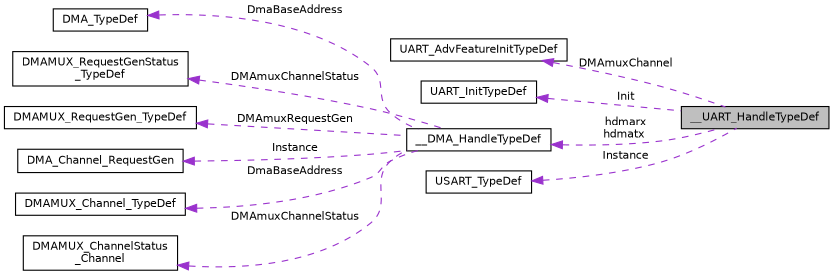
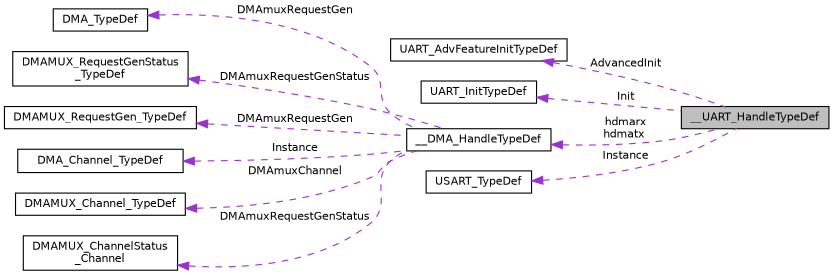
(294, 11) -> (294, 11)
(624, 64) -> (624, 64)
(294, 77) -> (294, 77)
(100, 161) -> (100, 161)
(294, 171) -> (294, 171)
(294, 217) -> (294, 217)
